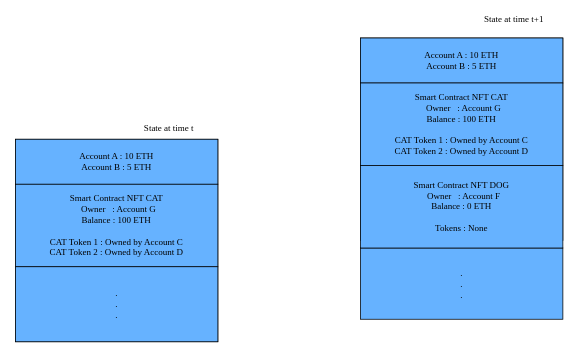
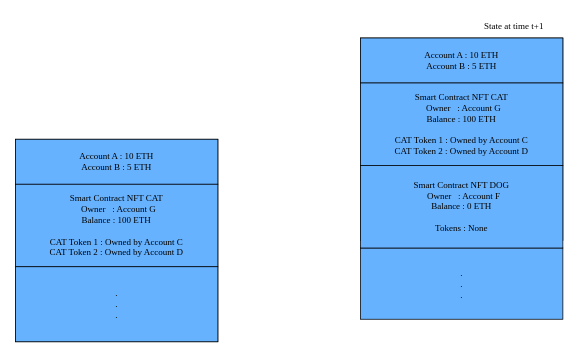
(514, 19) -> (514, 27)
(169, 128) -> none
